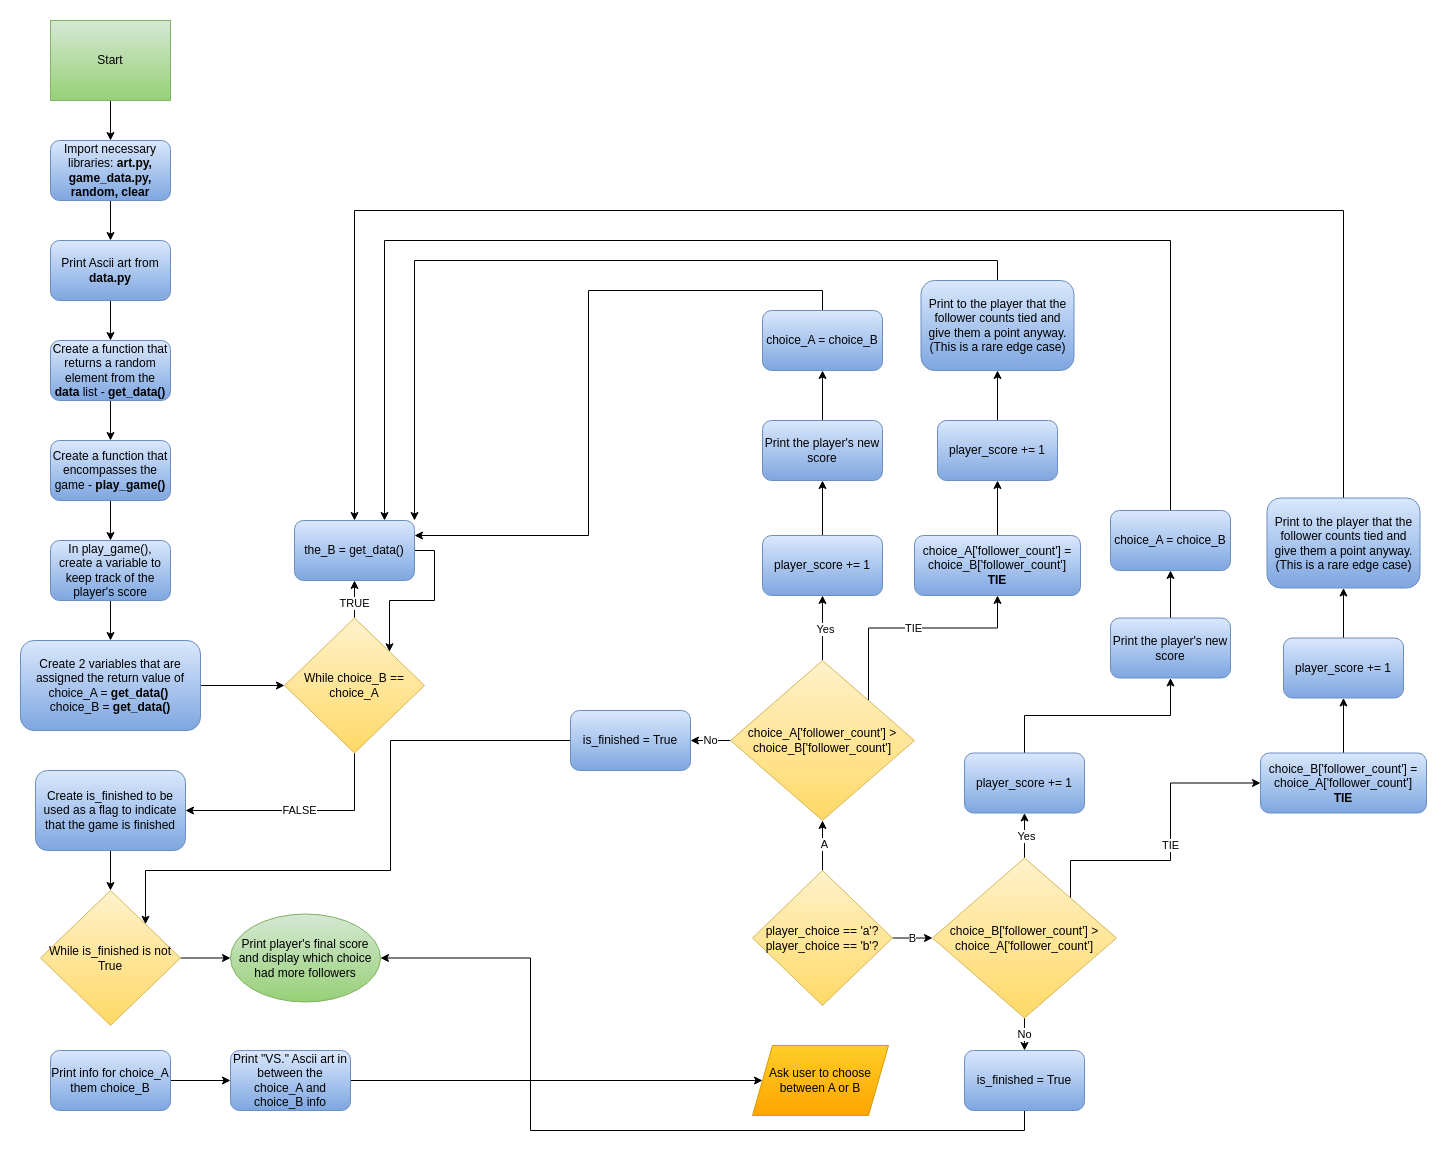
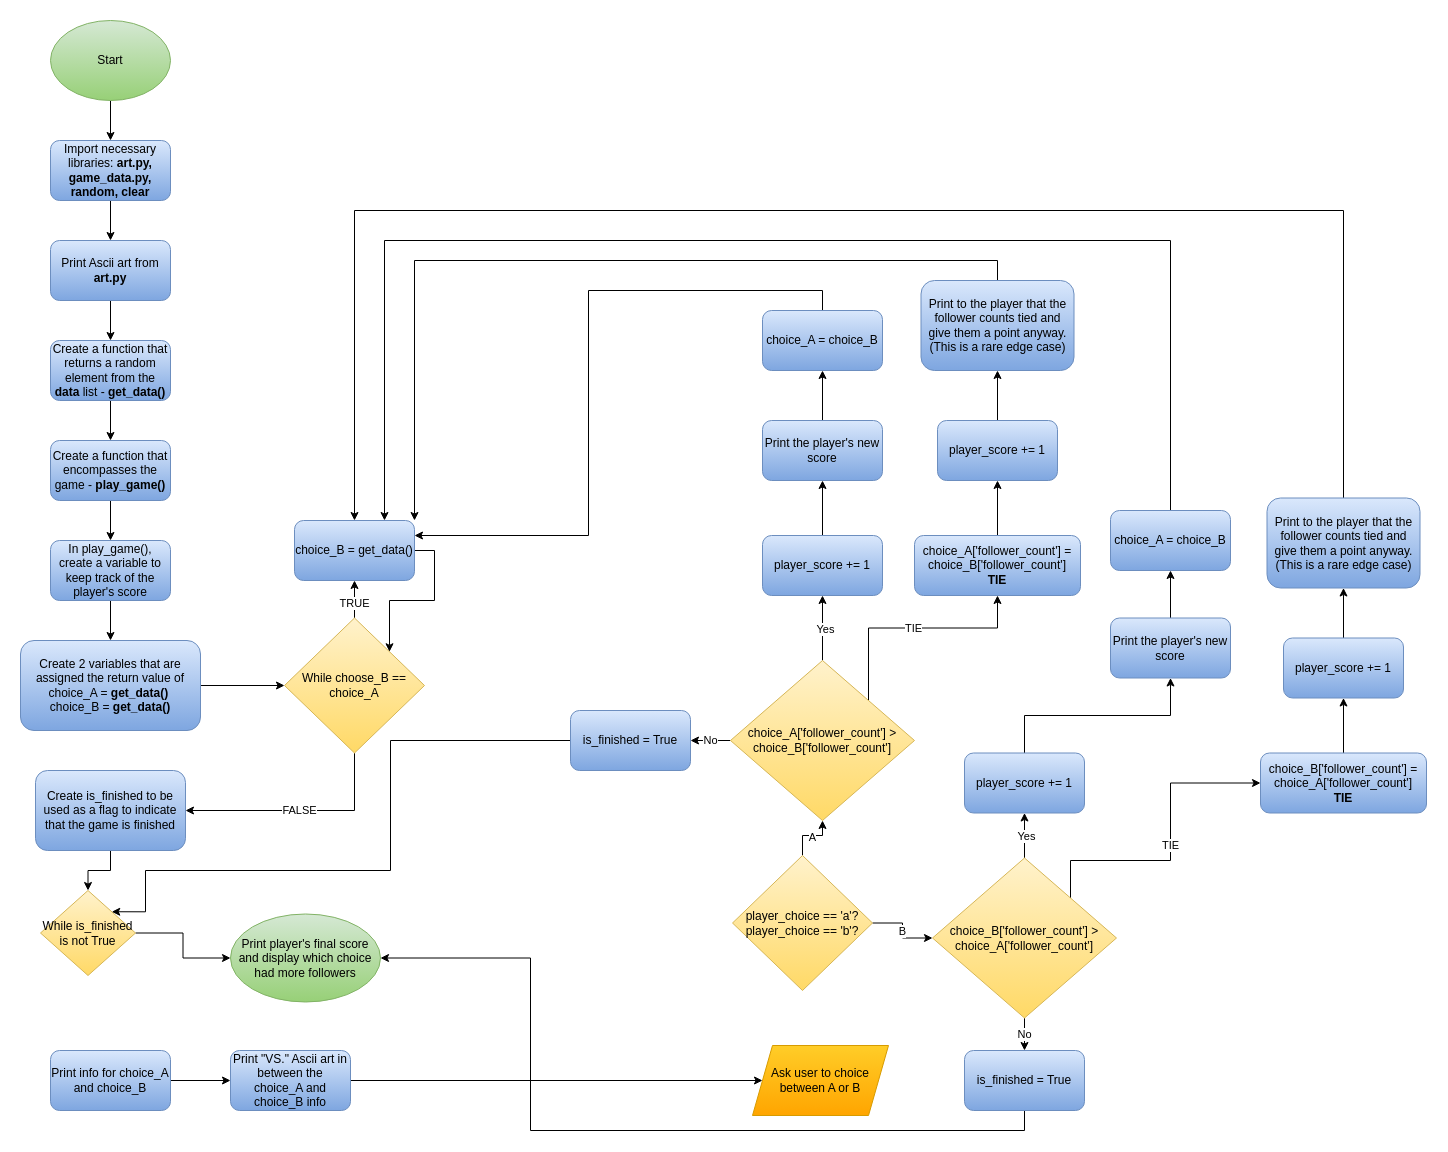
(111, 61) -> (111, 61)
(111, 271) -> (111, 271)
(355, 551) -> (355, 551)
(355, 686) -> (355, 686)
(823, 938) -> (803, 923)
(111, 958) -> (88, 933)
(111, 1081) -> (111, 1081)
(821, 1081) -> (821, 1081)
